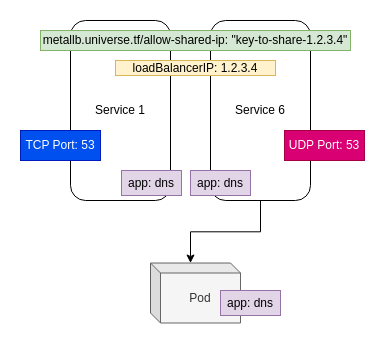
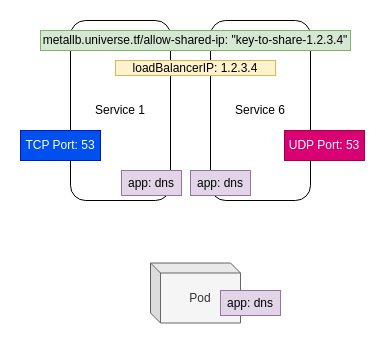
(230, 232) -> none
